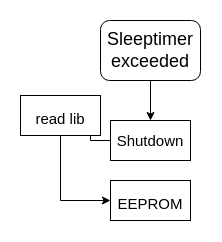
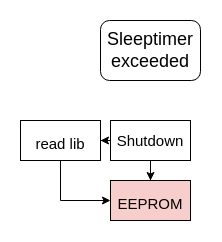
(151, 97) -> none
(61, 116) -> (61, 141)
none -> (151, 175)
(151, 201) -> (151, 201)
